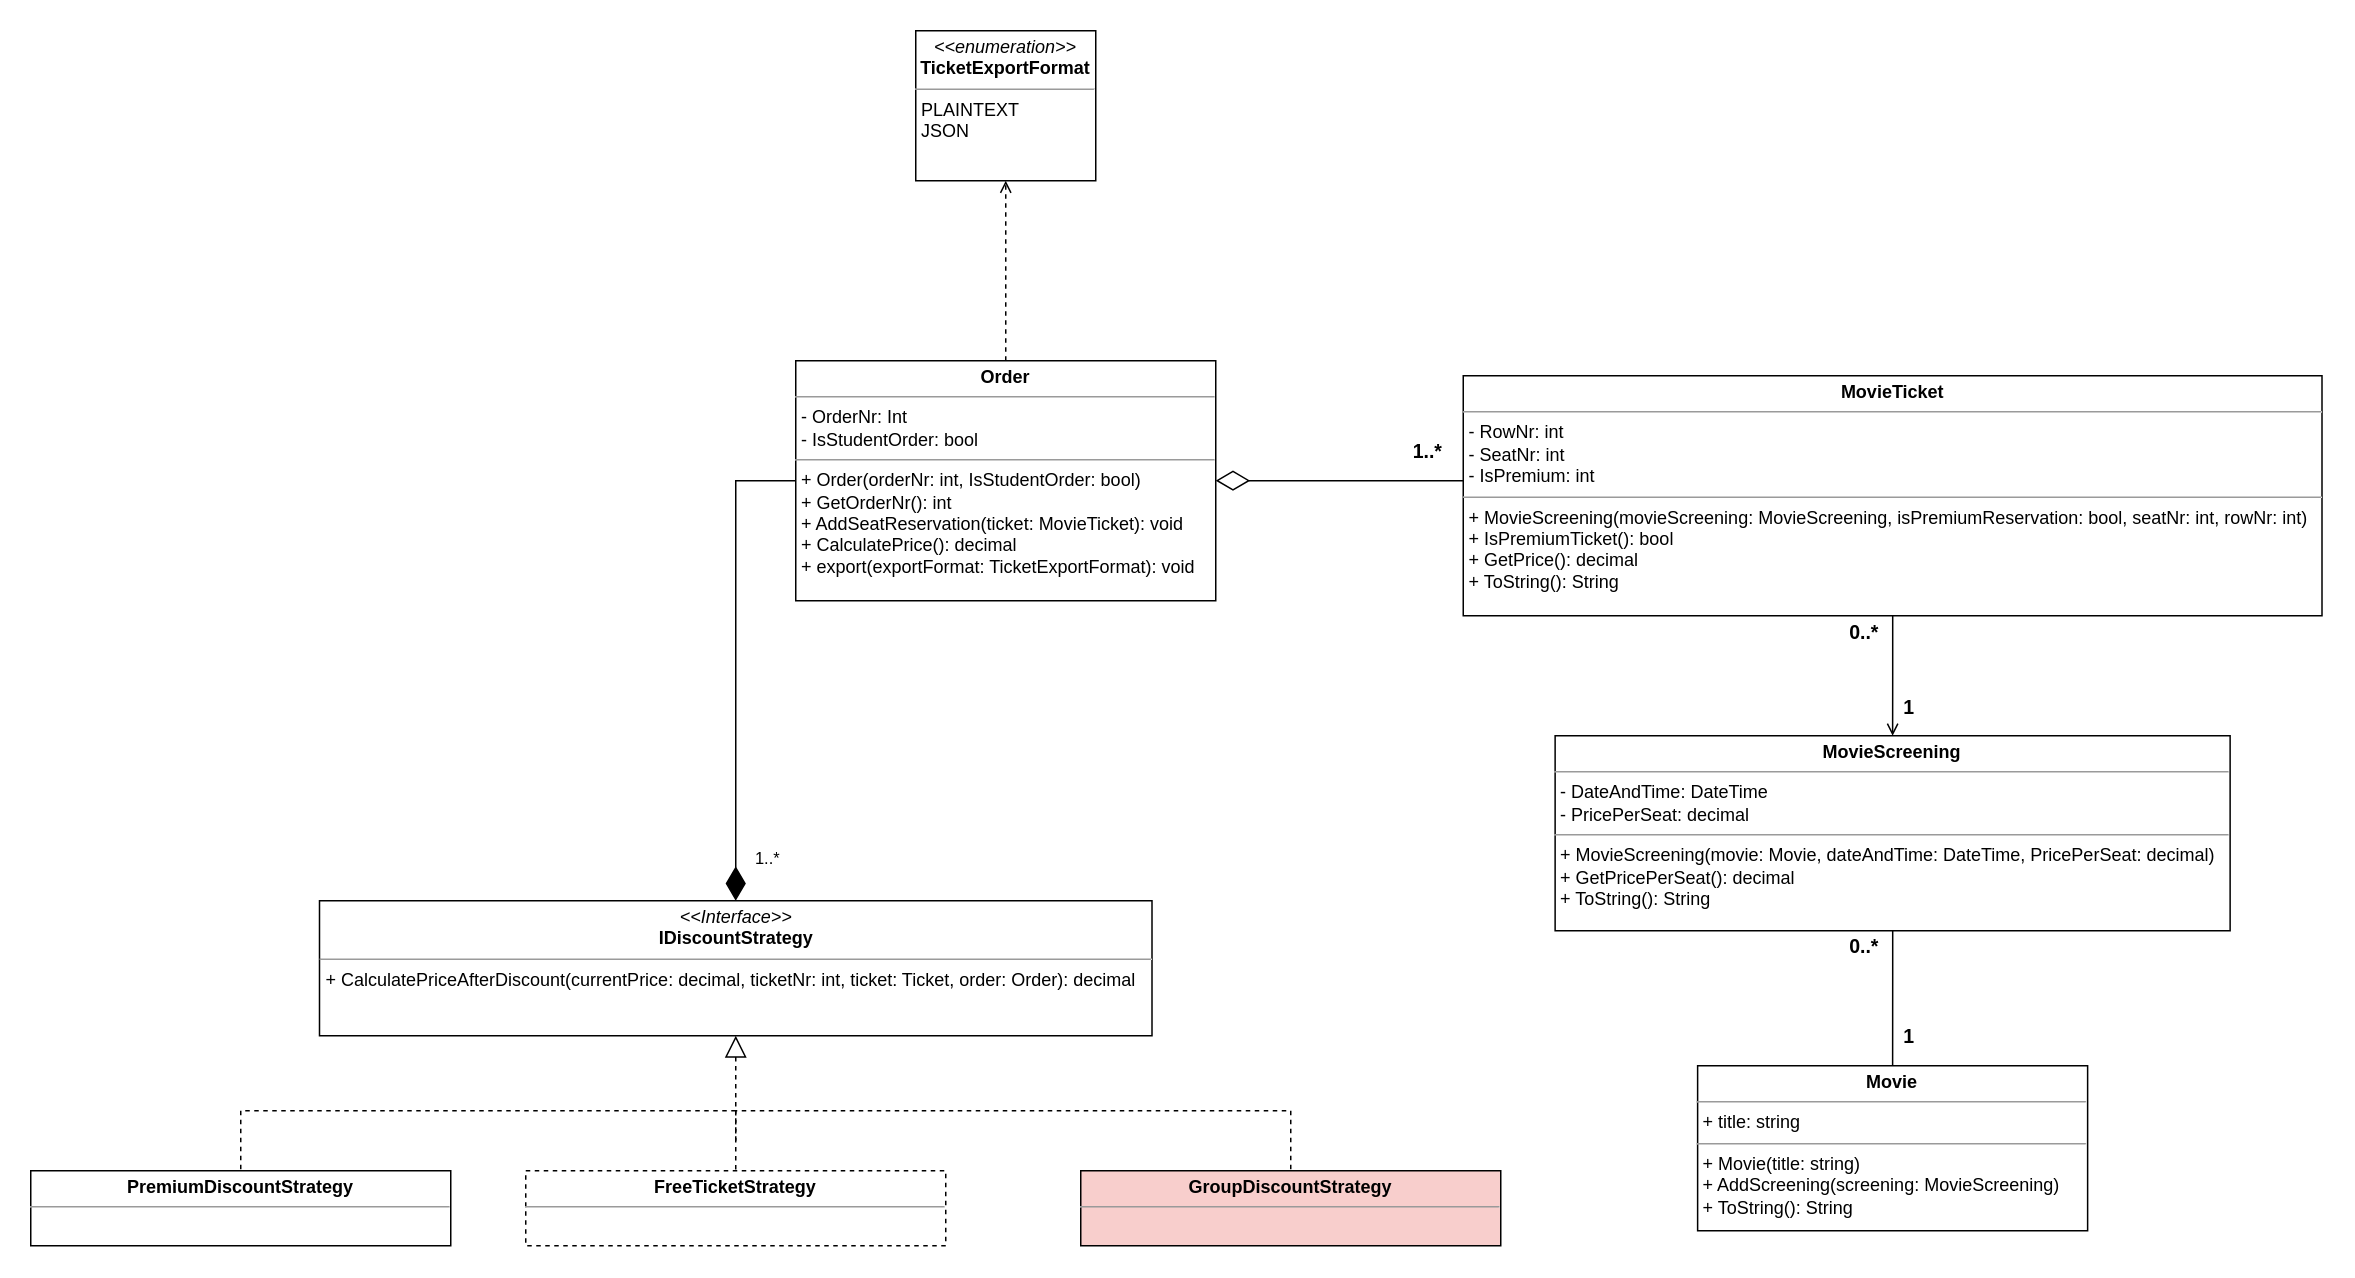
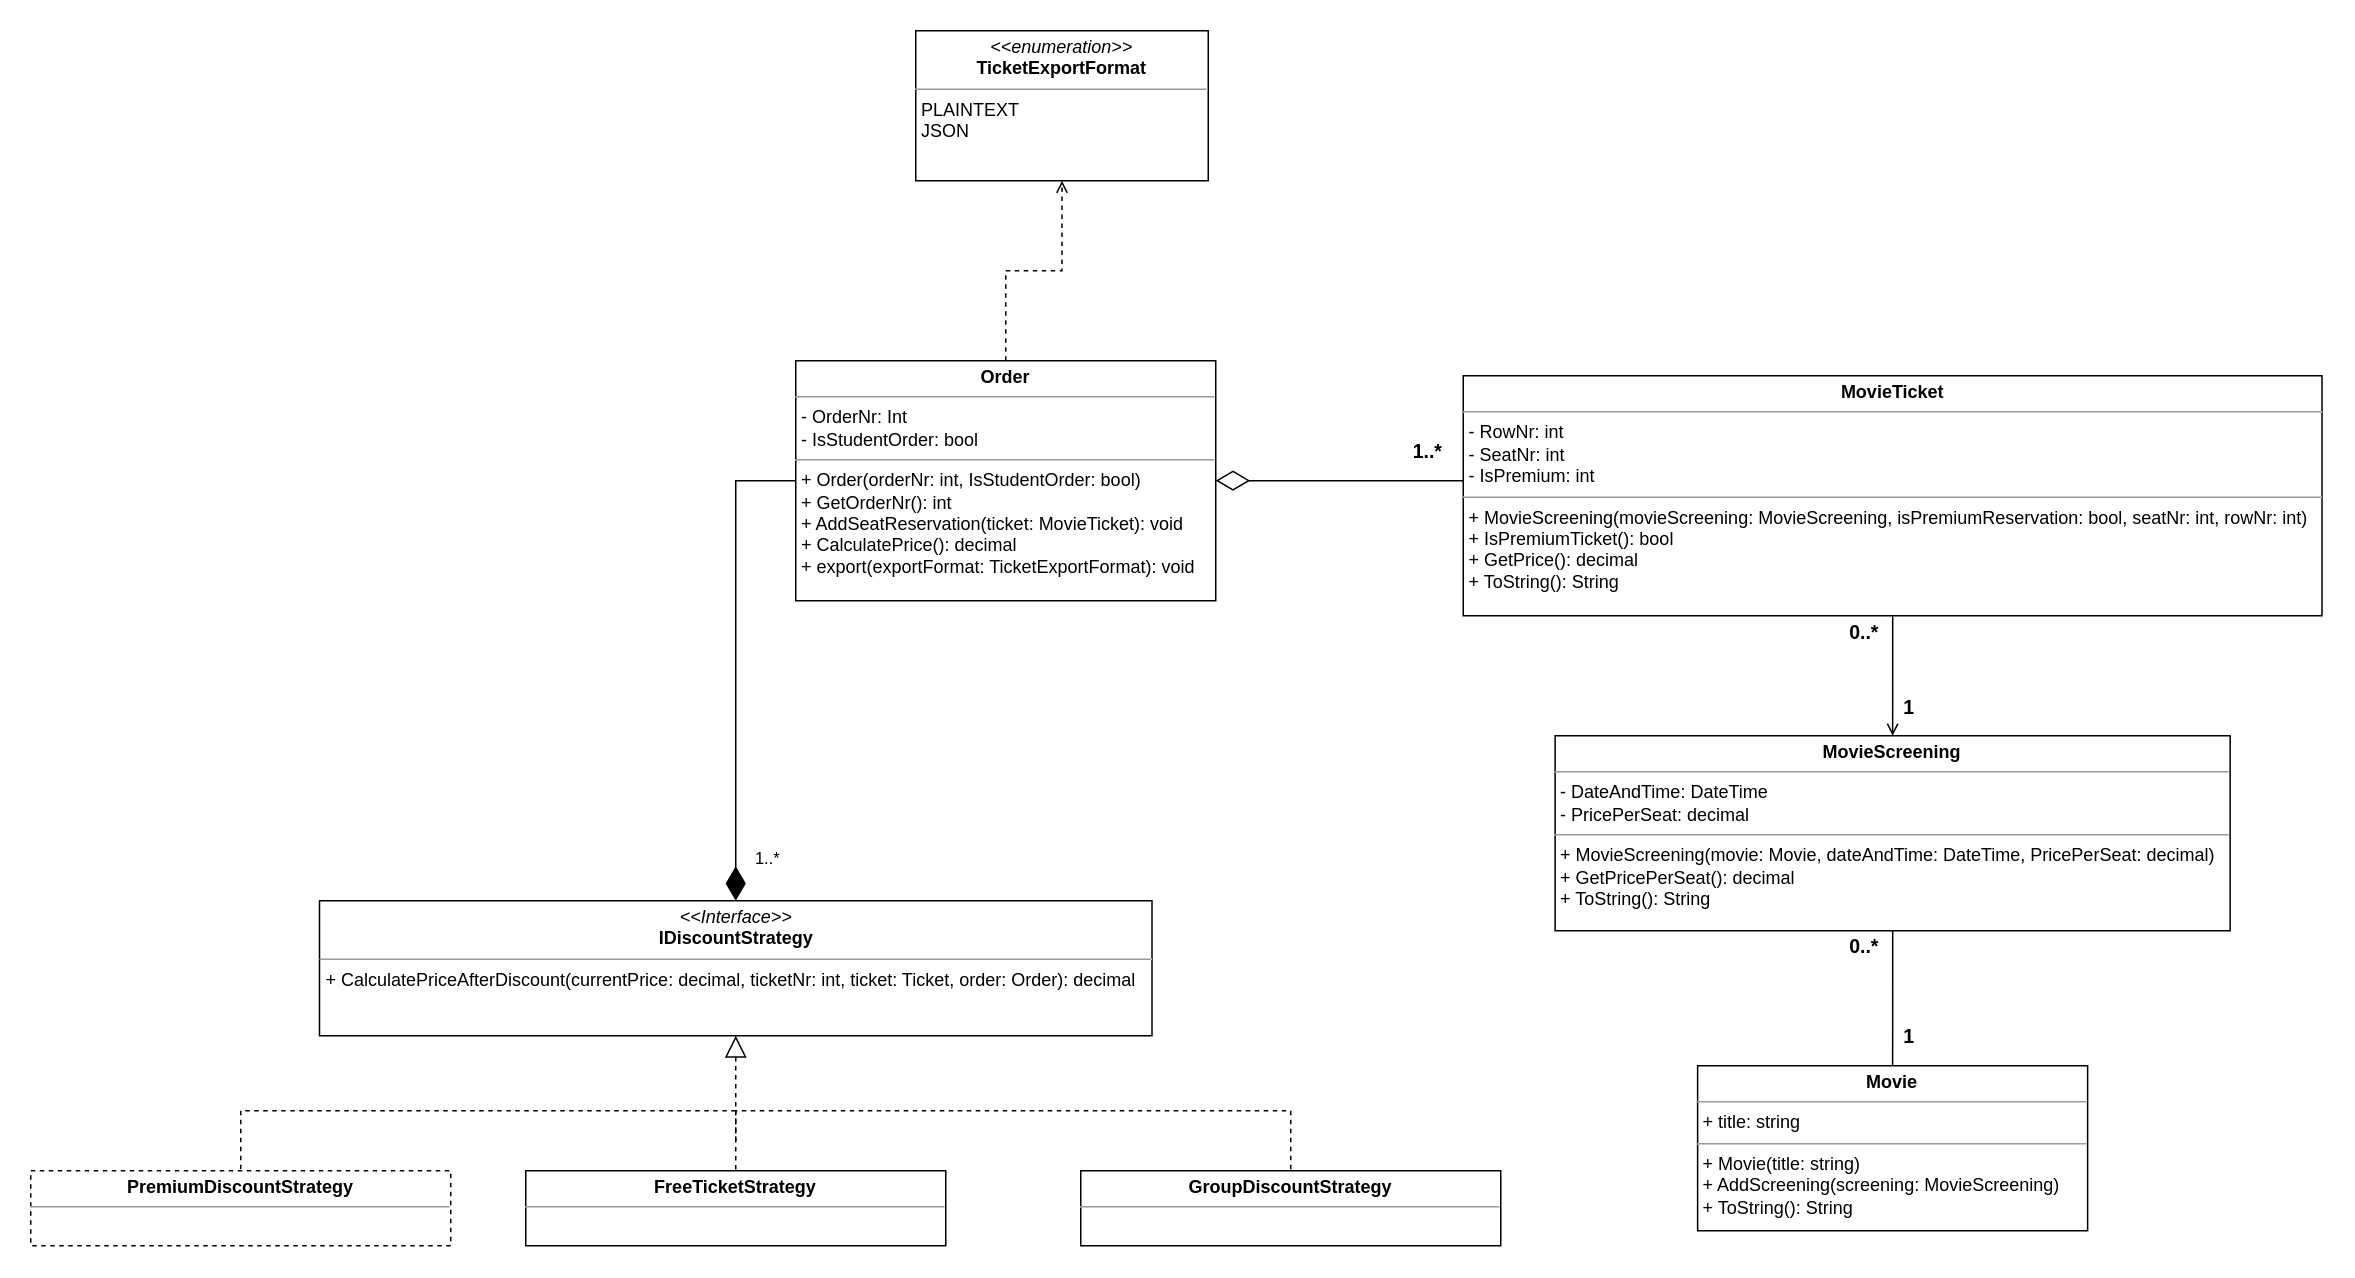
(1006, 106) -> (1062, 106)
(241, 1208) -> (241, 1208)
(736, 1208) -> (736, 1208)
(1291, 1208) -> (1291, 1208)
